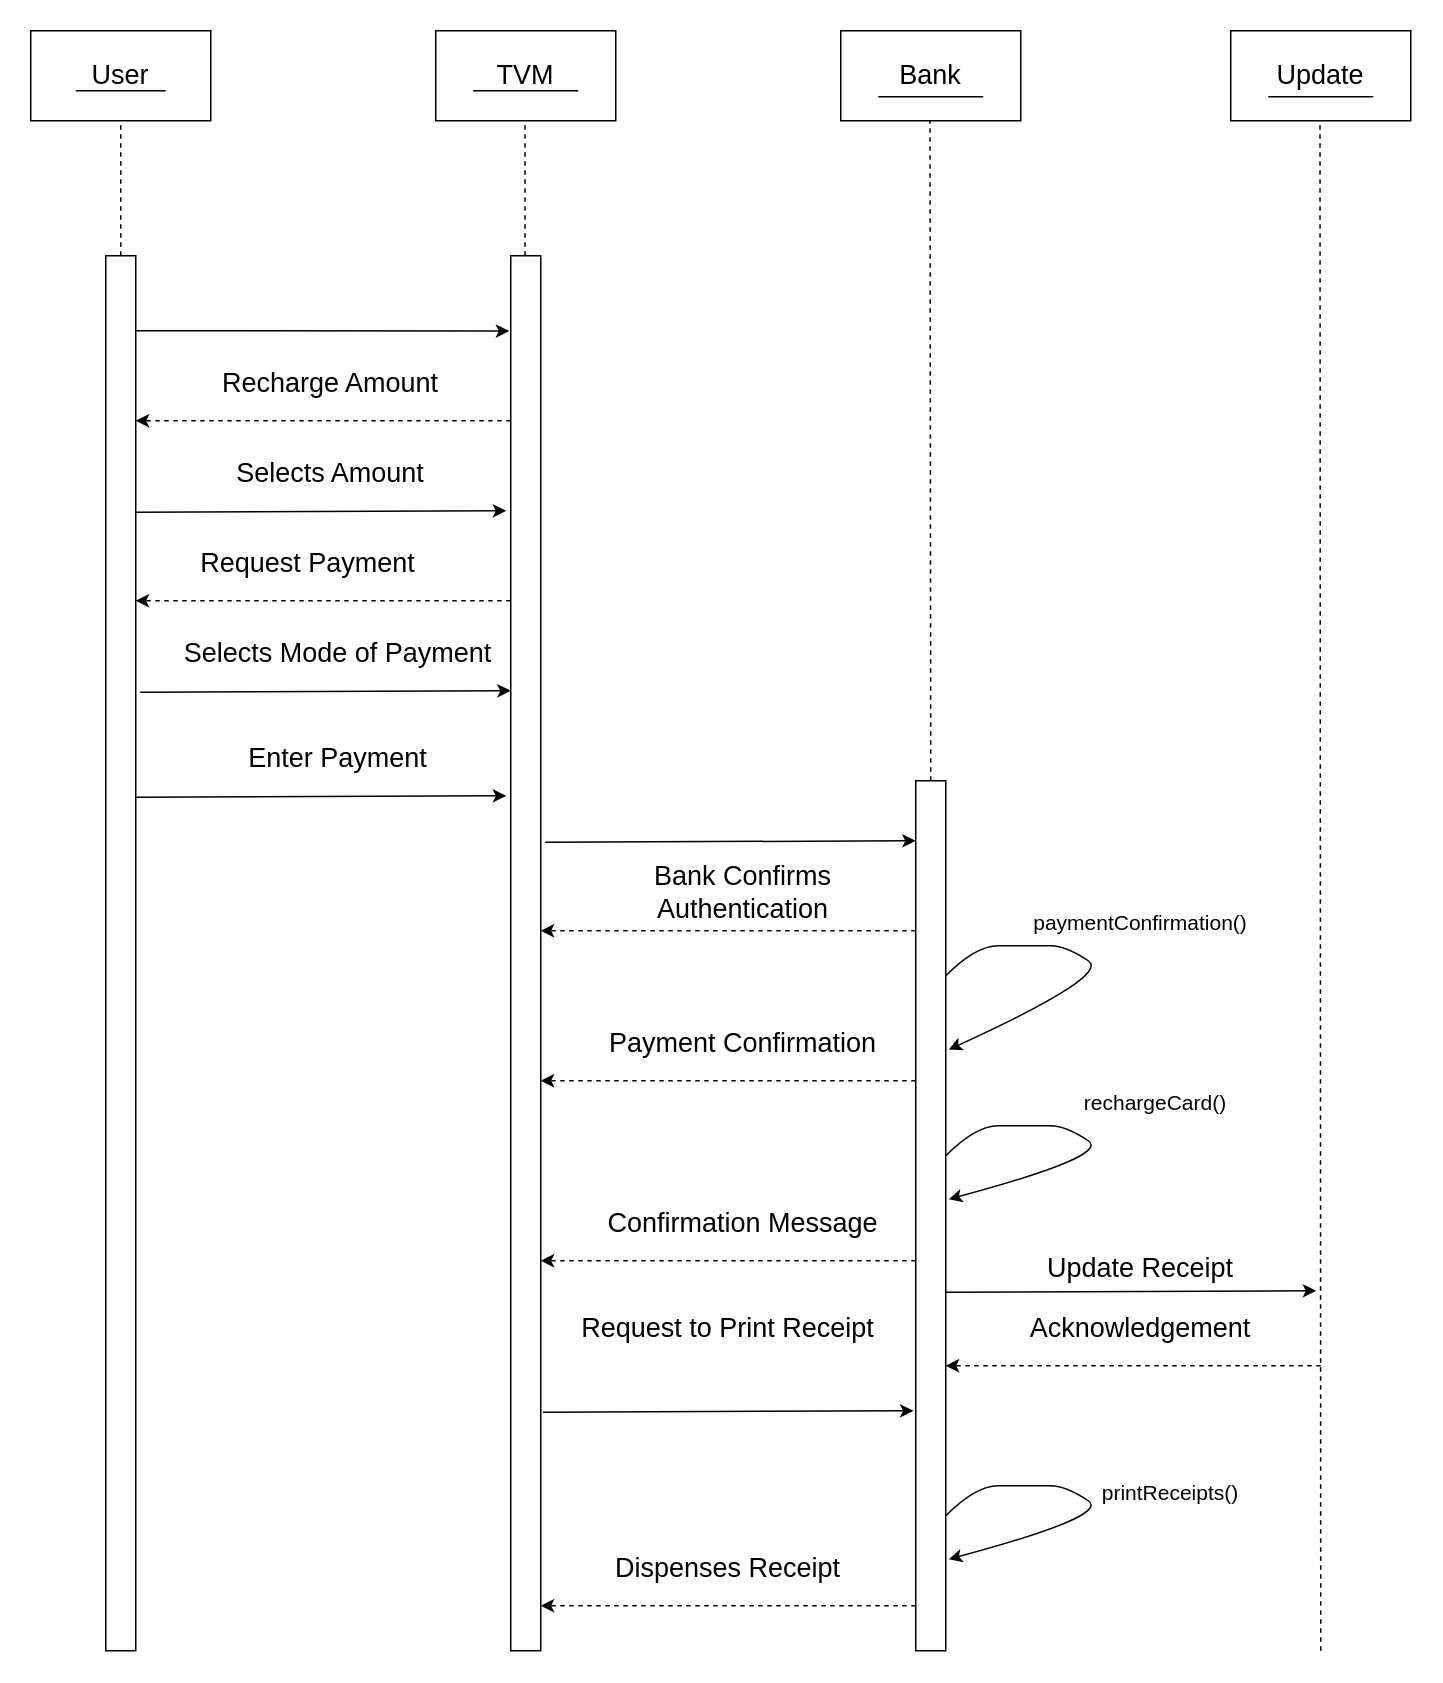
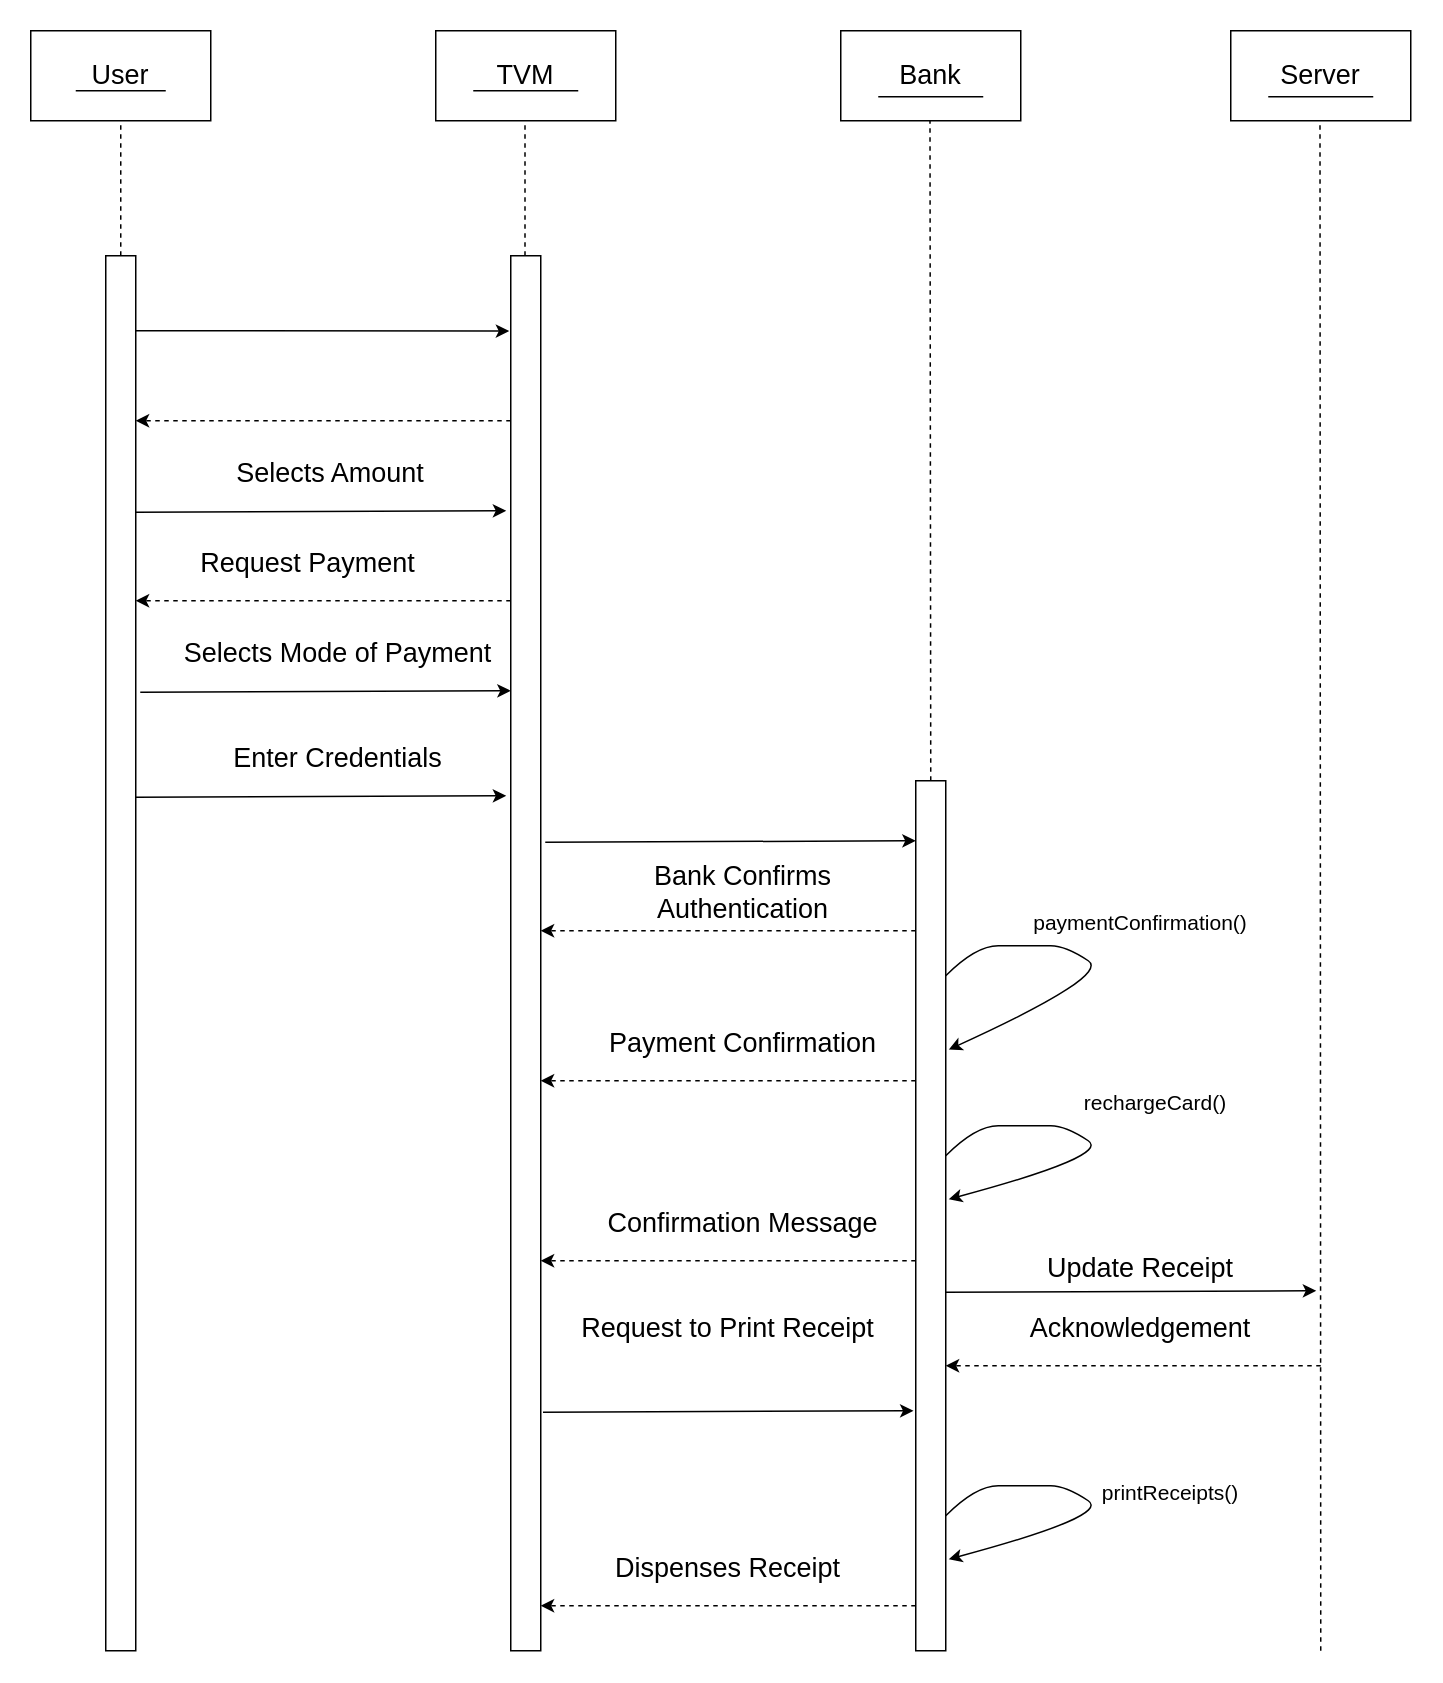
(1321, 76) -> (1321, 76)
(331, 383) -> none
(338, 758) -> (338, 758)
